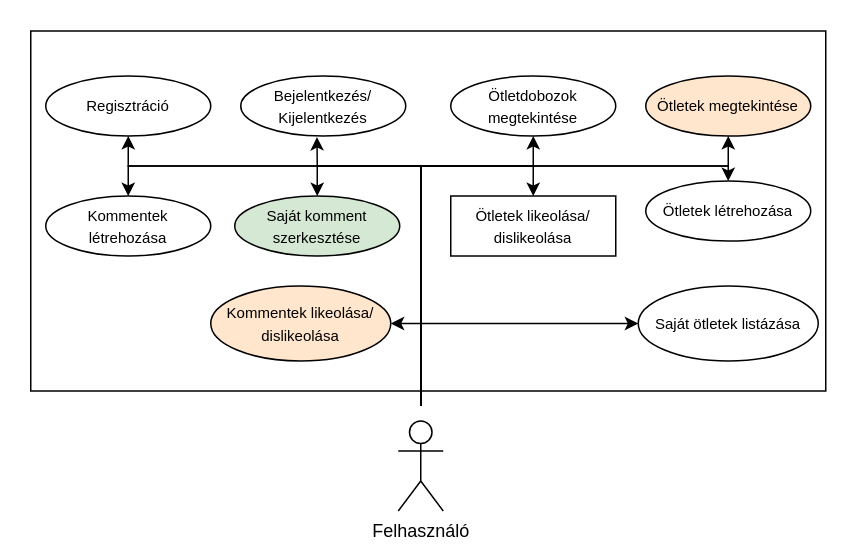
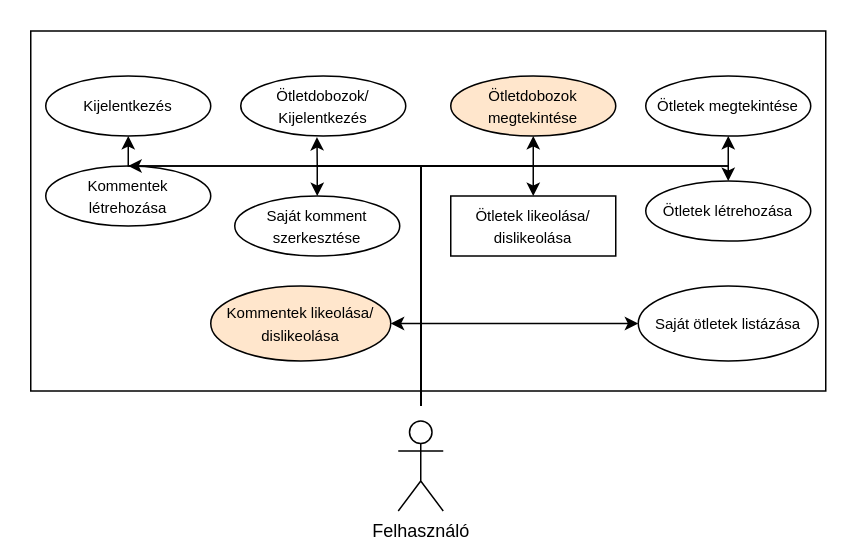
(128, 106) -> (128, 106)
(323, 106) -> (323, 106)
(533, 106) -> (533, 106)
(728, 106) -> (728, 106)
(128, 226) -> (128, 196)
(317, 226) -> (317, 226)
